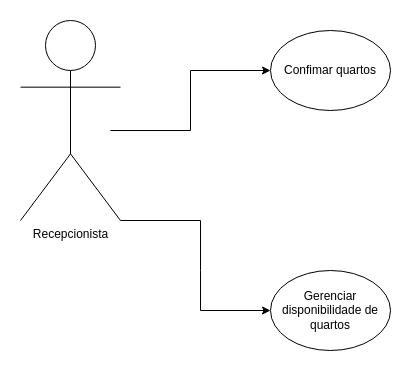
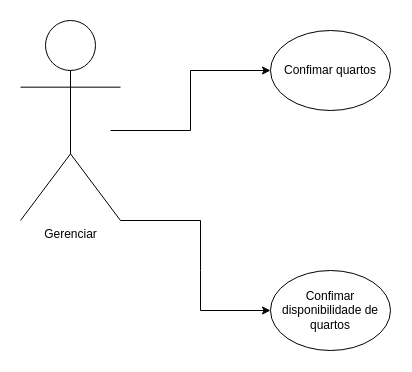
(71, 235) -> (71, 235)
(331, 311) -> (331, 311)
